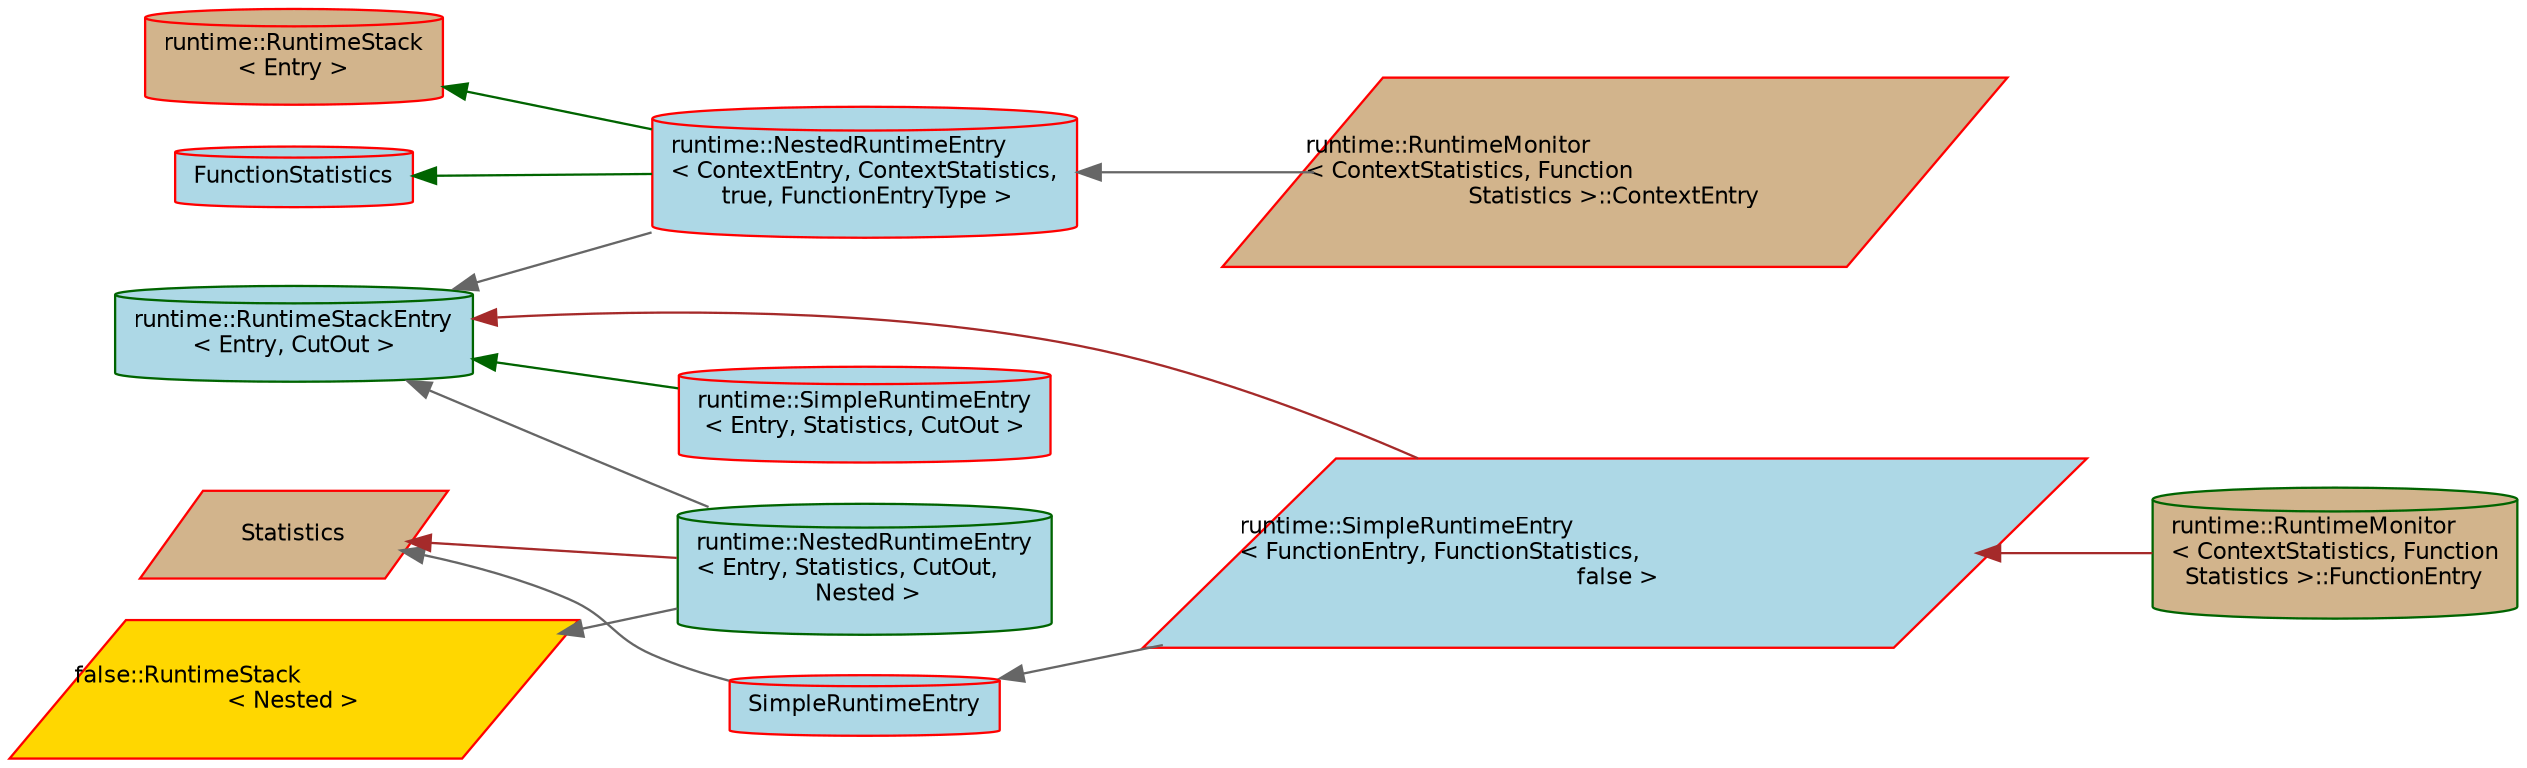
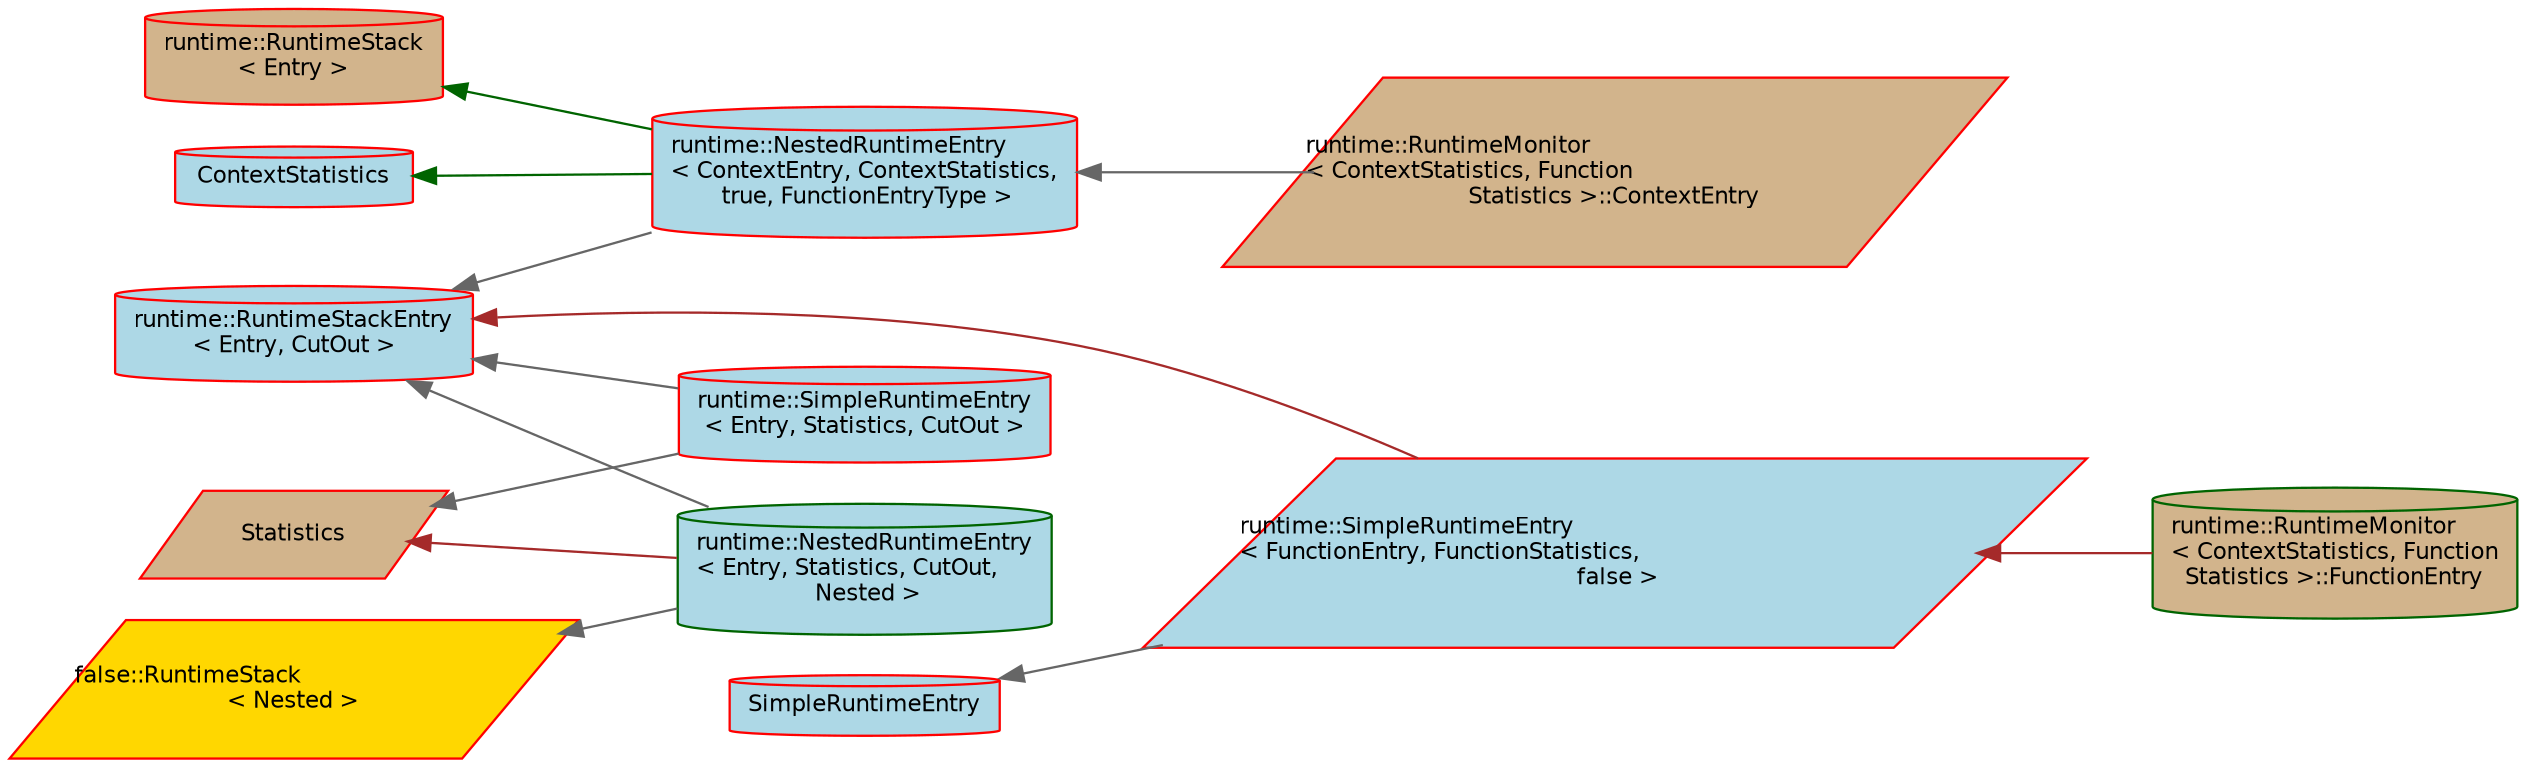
(294, 177) -> (294, 177)
(294, 334) -> (294, 334)
(587, 375) -> (587, 375)
(582, 606) -> (567, 477)
